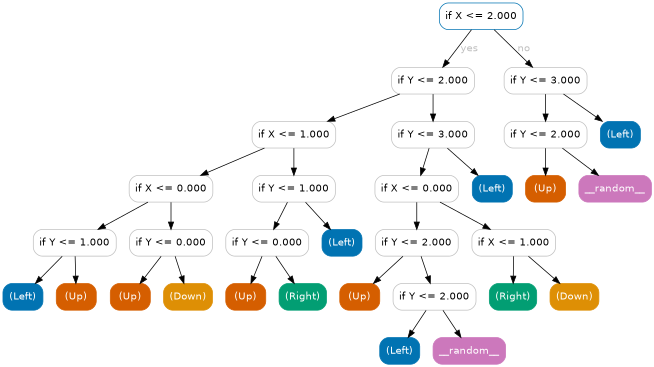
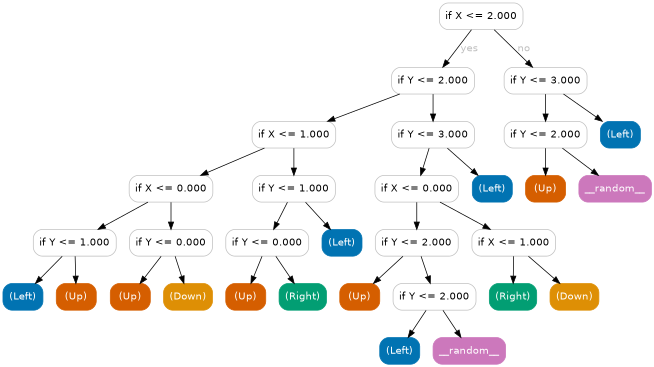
(481, 16) -> (481, 16)
